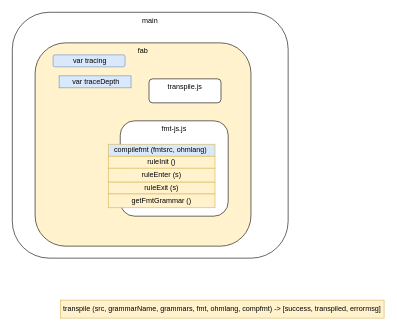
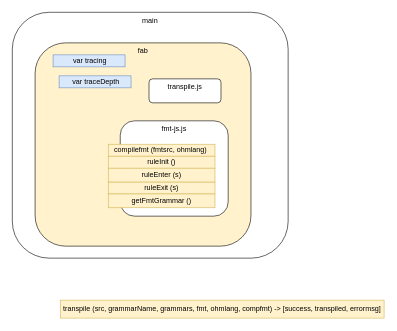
(89, 61) -> (89, 61)
(162, 150) -> (162, 150)
